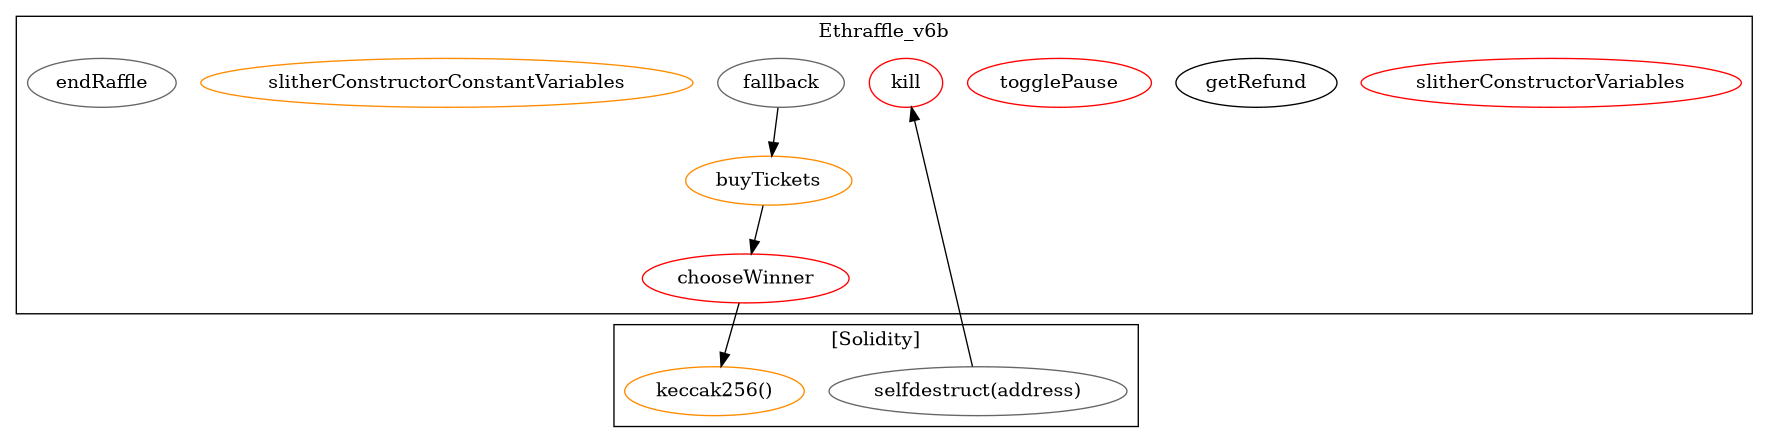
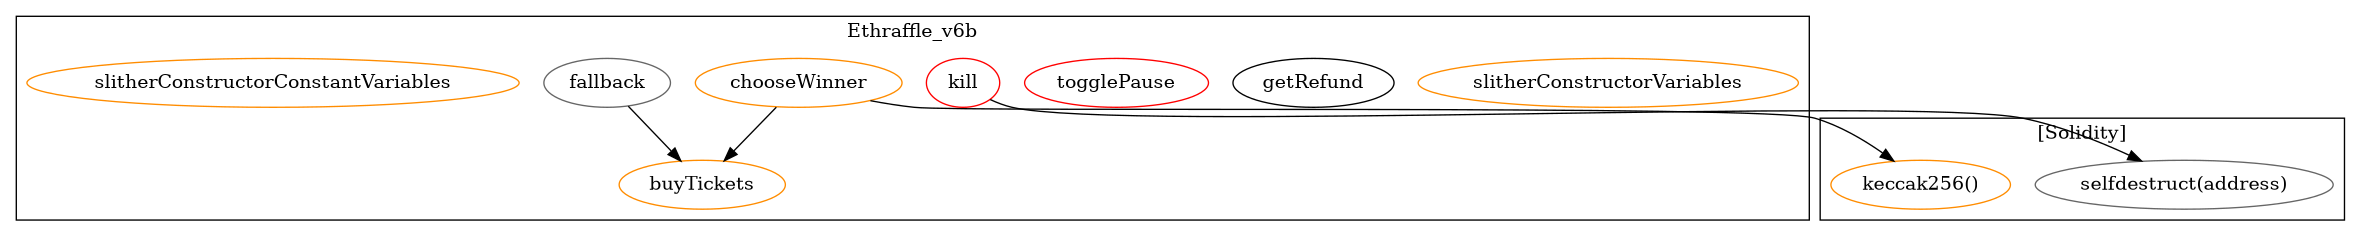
(102, 83) -> none
(1551, 83) -> (1608, 83)
(759, 223) -> (755, 129)
(944, 244) -> (1562, 113)
(746, 278) -> (799, 83)
